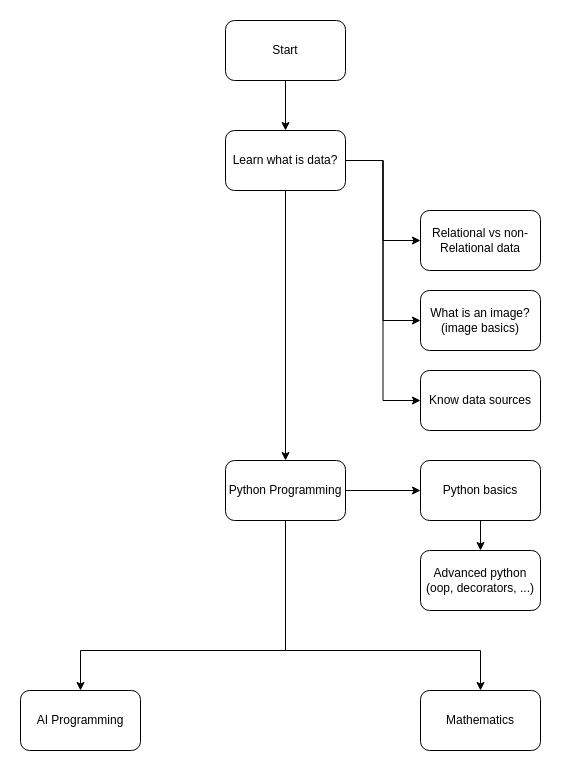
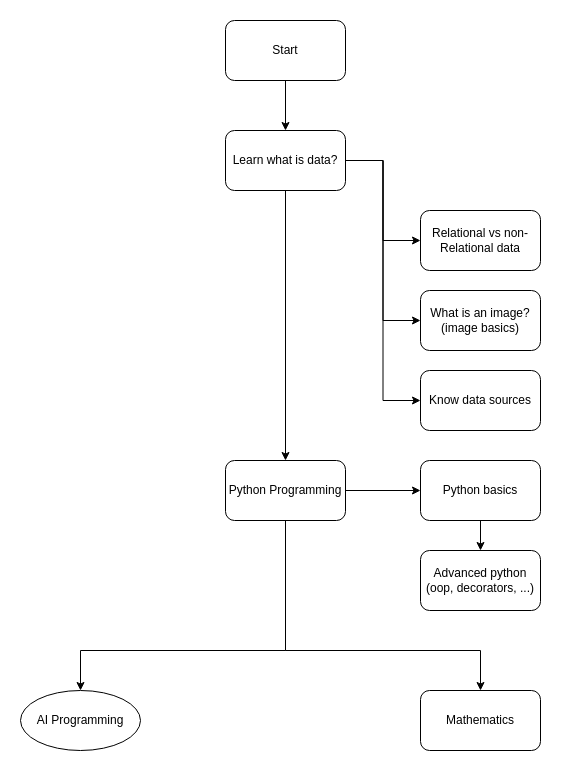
(81, 721) -> (81, 721)
